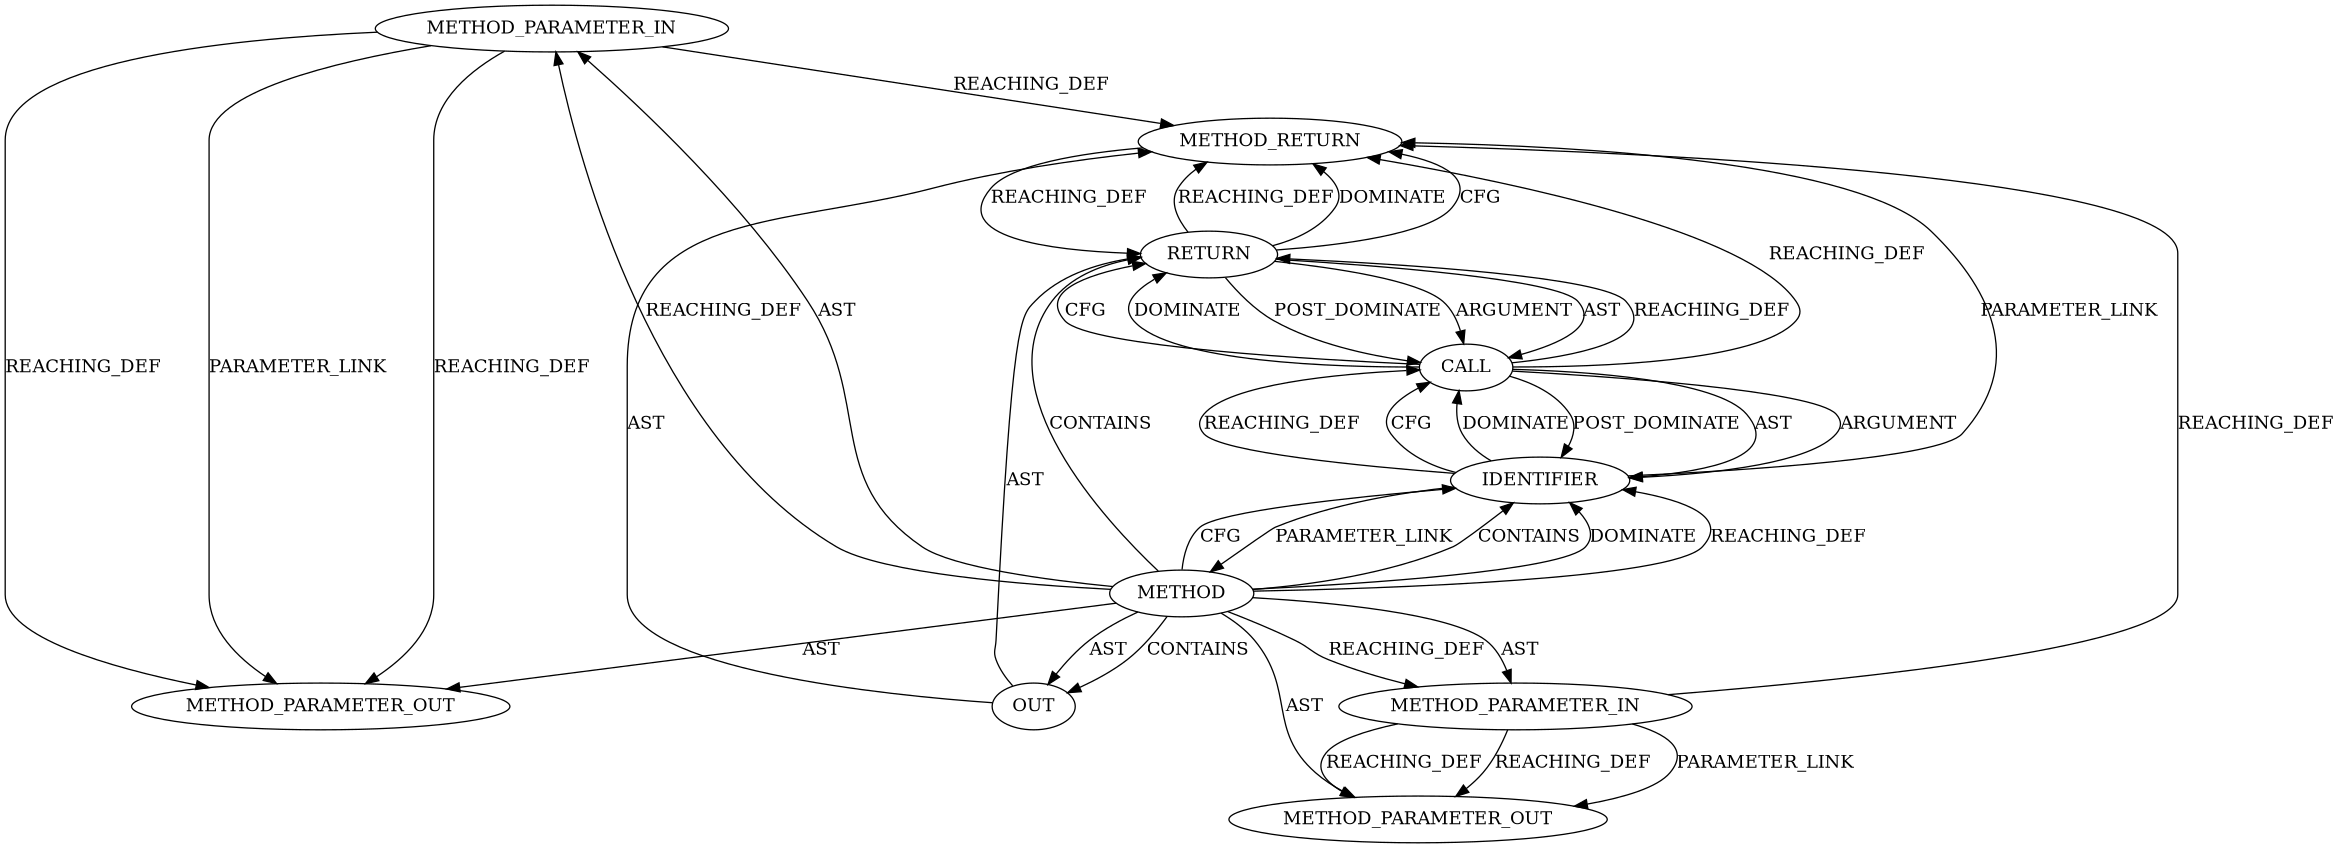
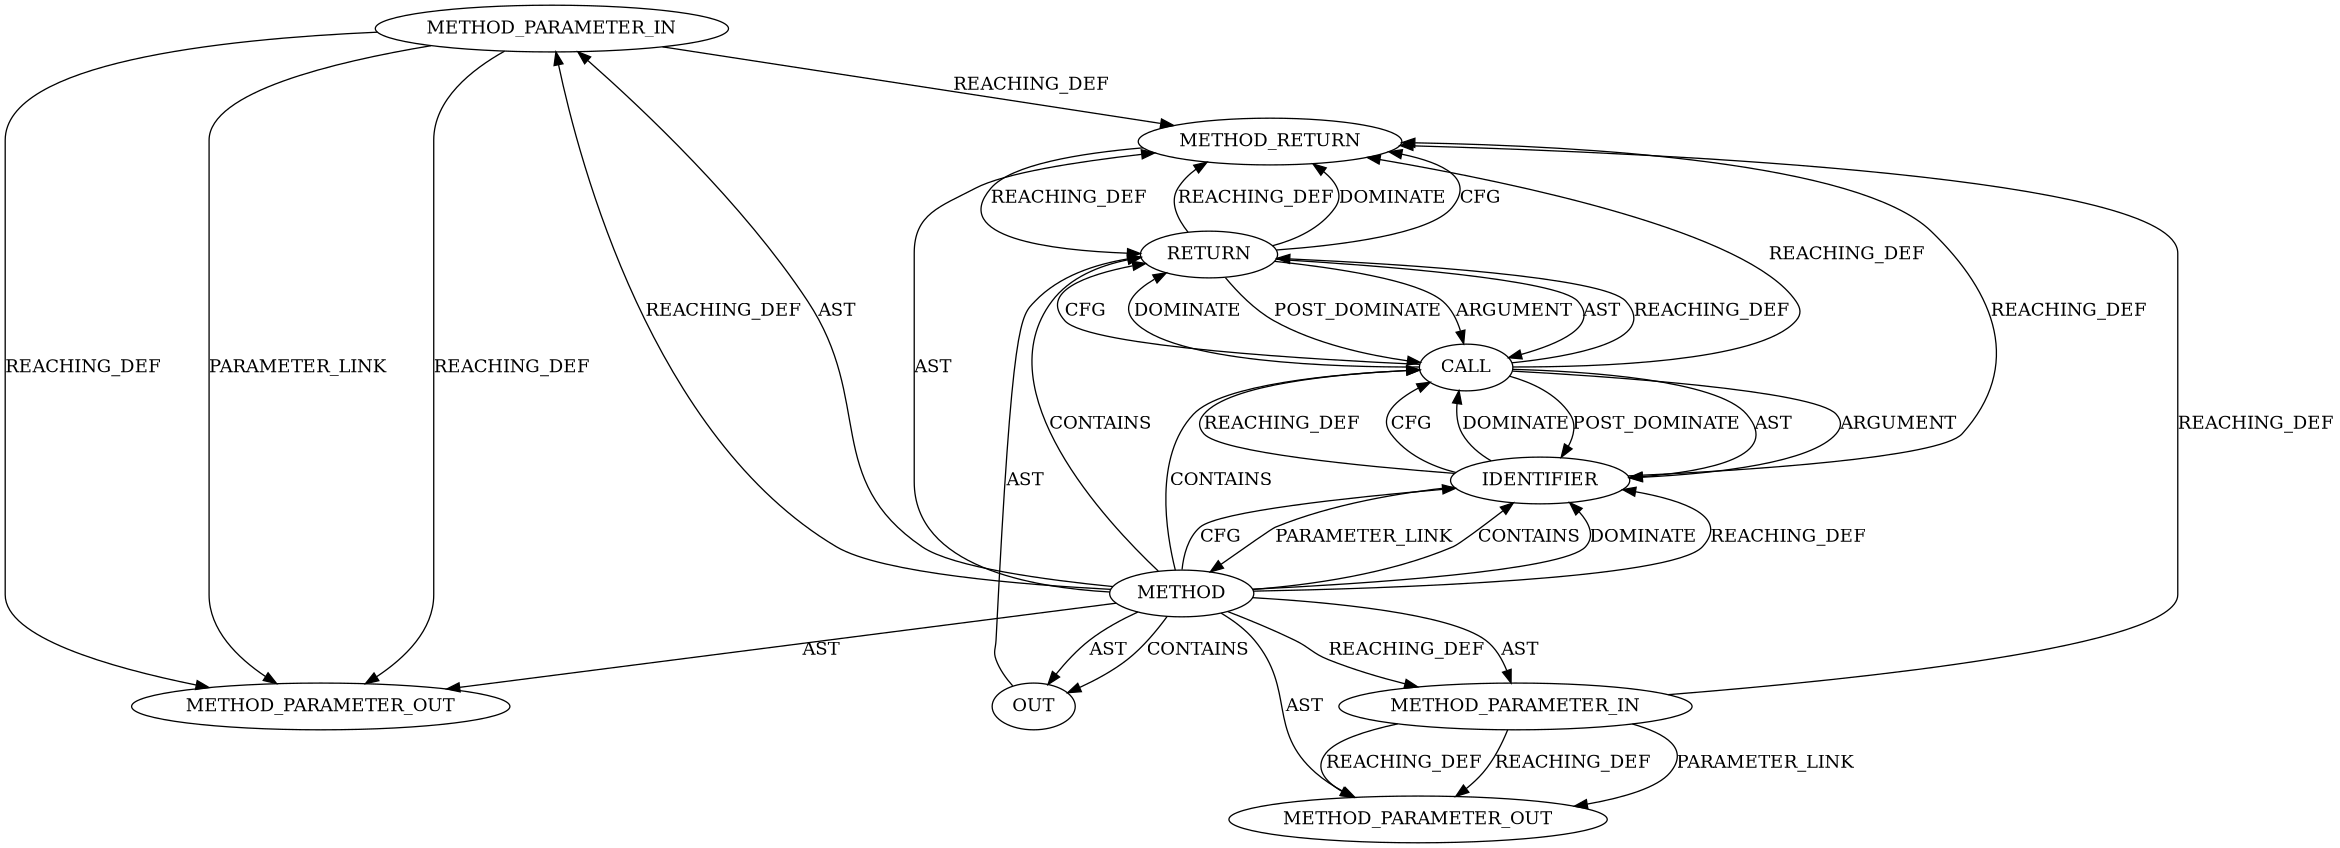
(2069, 311) -> (2069, 311)
(627, 378) -> (914, 358)
none -> (1193, 414)
